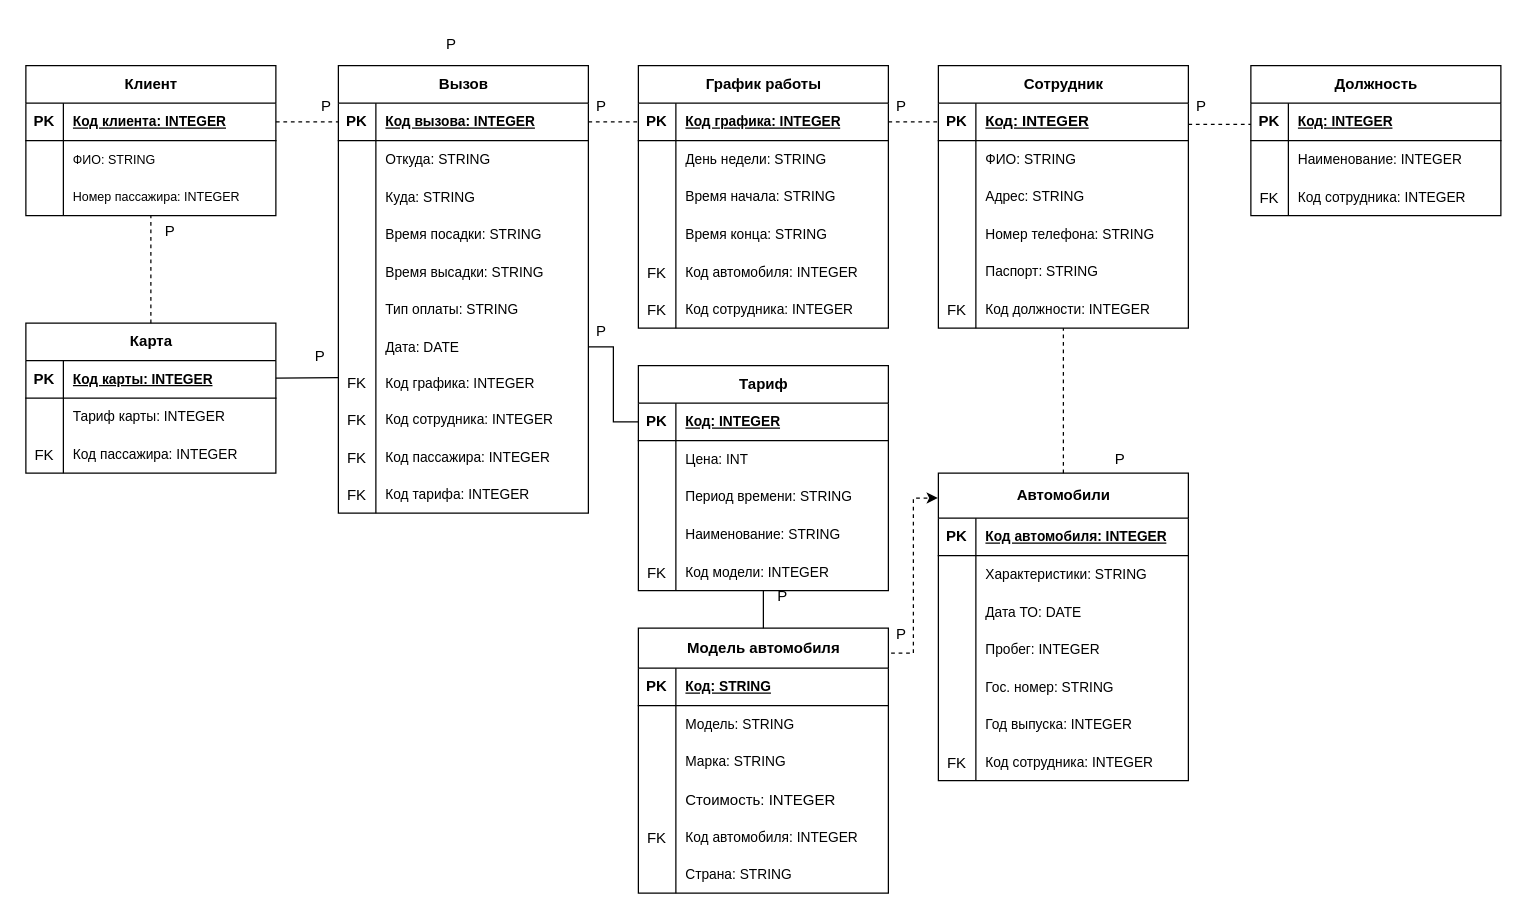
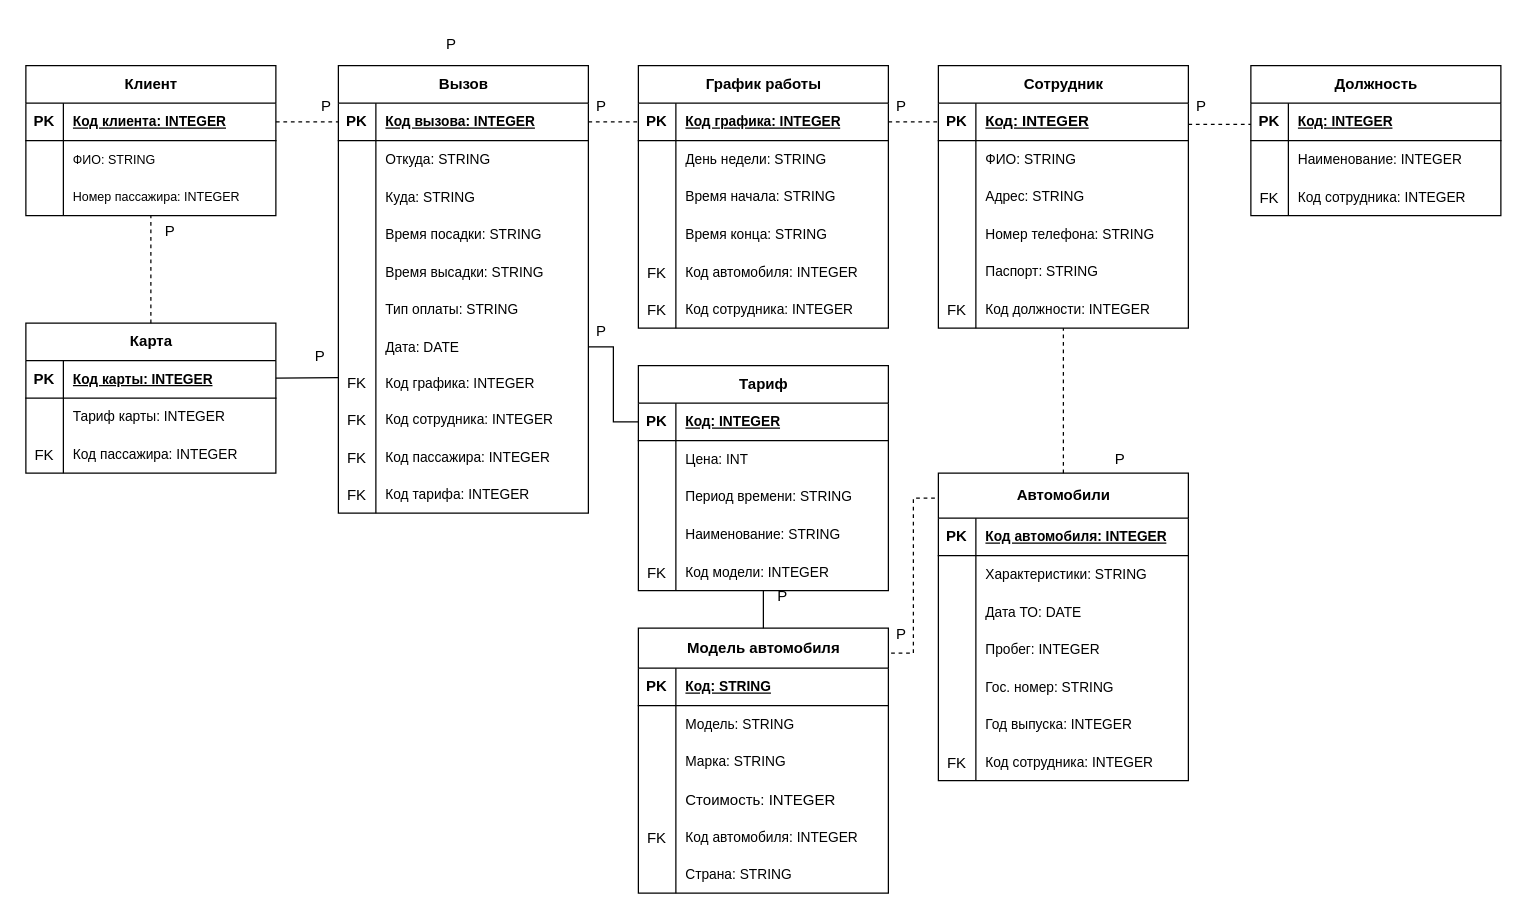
(928, 498) -> (932, 498)
